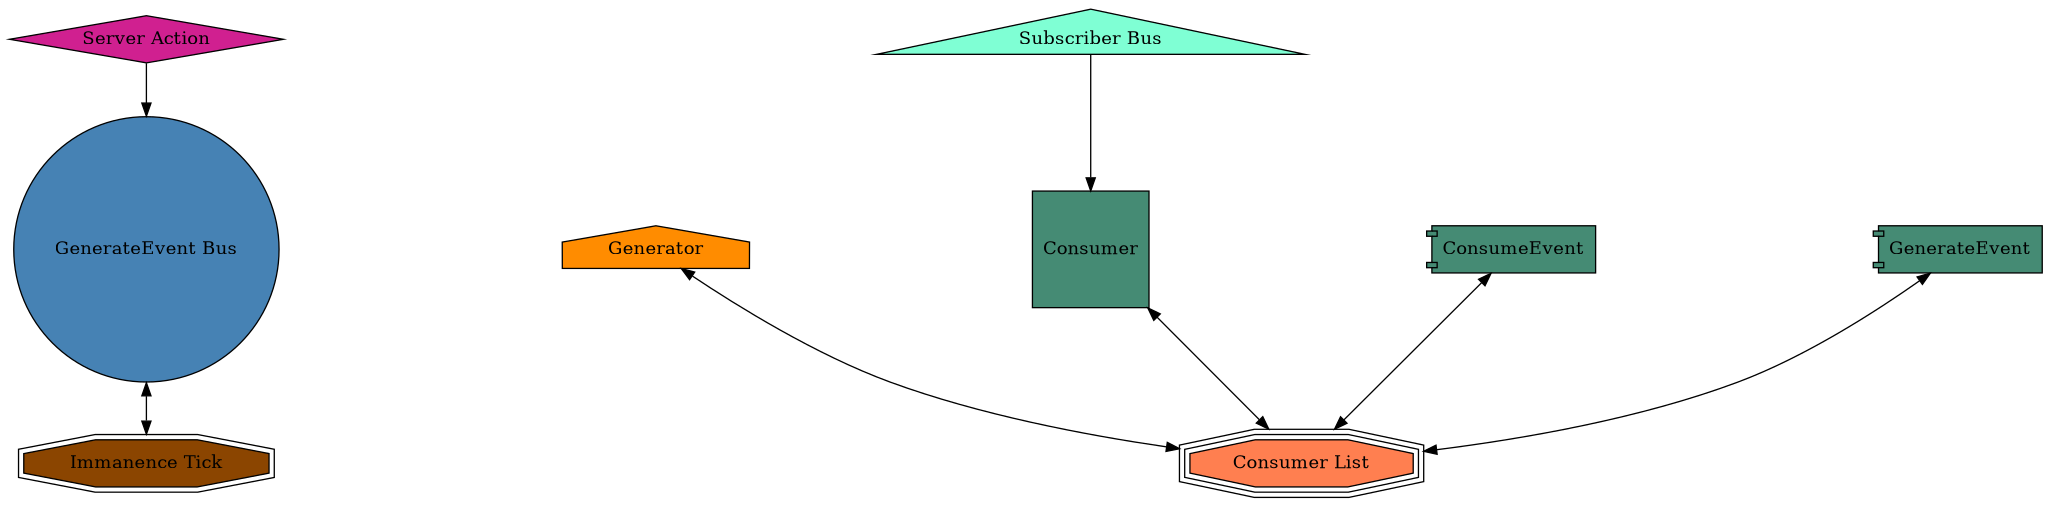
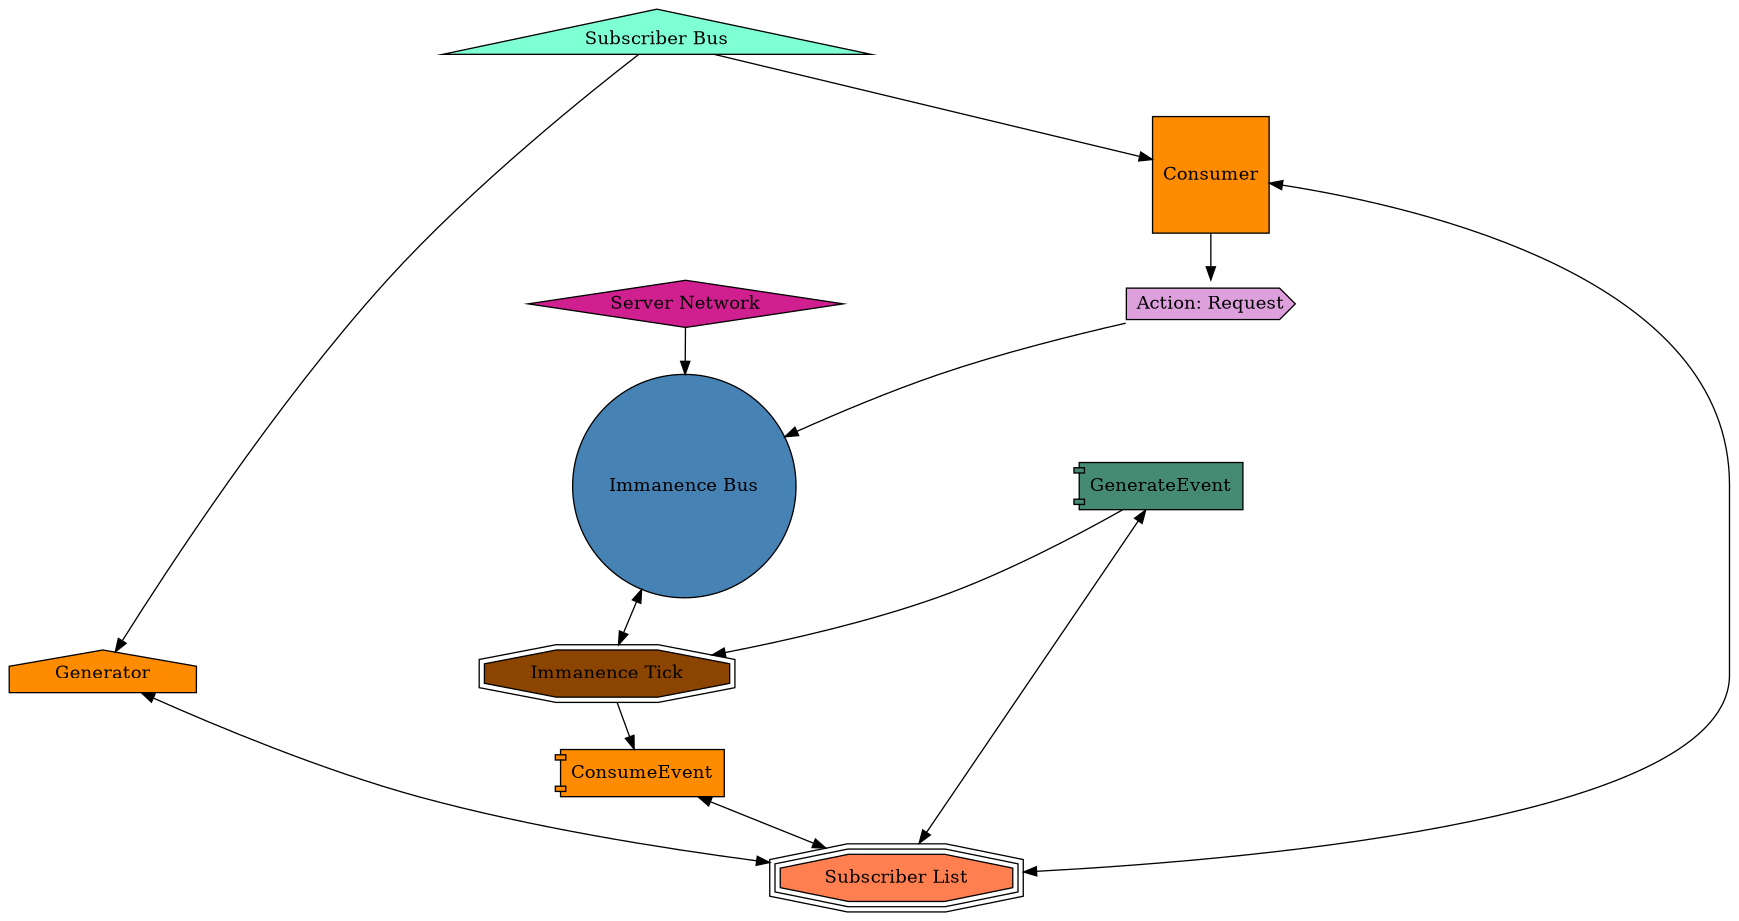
(146, 39) -> (686, 304)
(146, 249) -> (684, 486)
(1091, 249) -> (1211, 175)
(1514, 249) -> (642, 773)
none -> (1211, 304)
none -> (351, 322)
(1302, 463) -> (897, 878)
none -> (931, 600)
none -> (623, 719)
